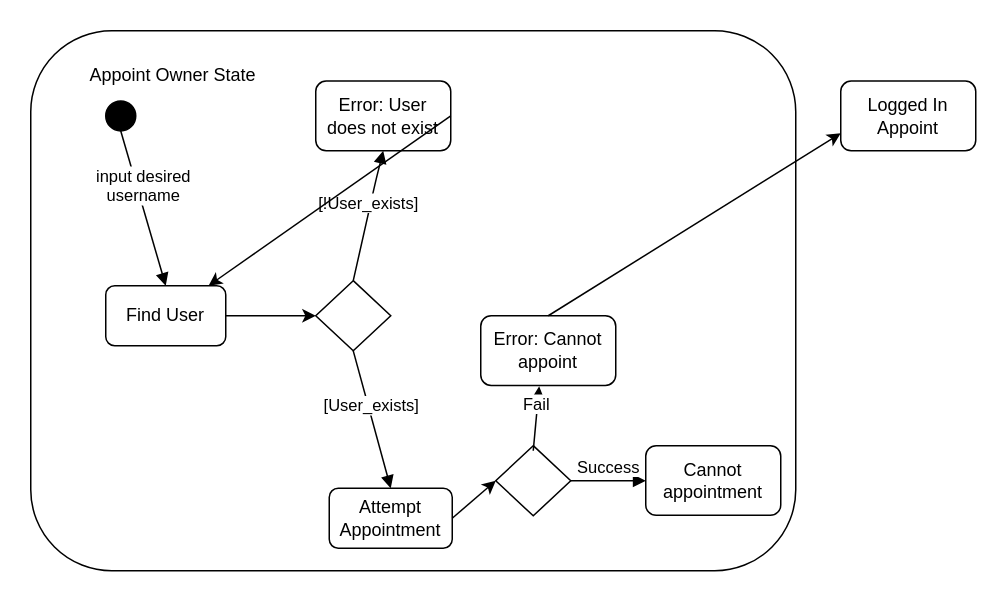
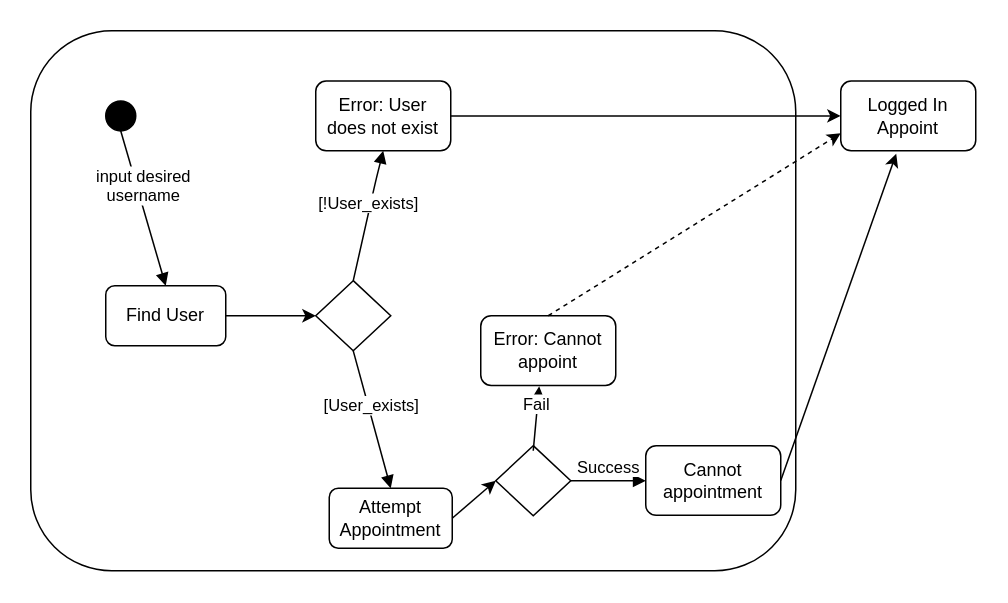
(173, 76) -> none
(334, 198) -> (641, 116)
(691, 227) -> (691, 227)
none -> (837, 321)
